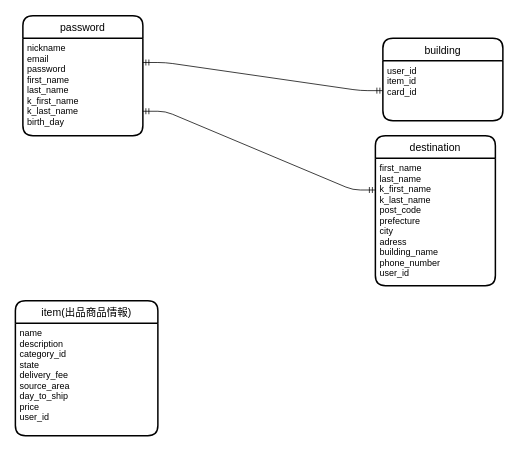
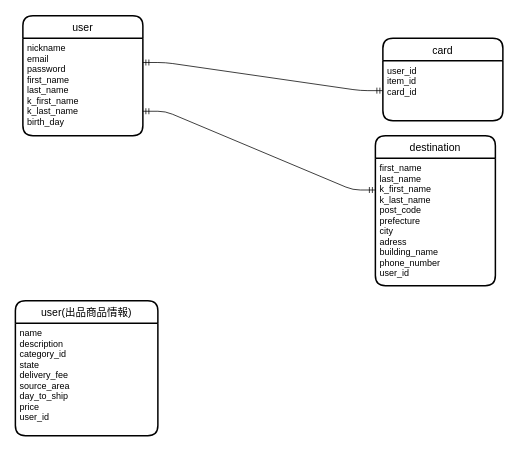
(83, 27) -> (83, 27)
(443, 50) -> (443, 50)
(86, 312) -> (86, 312)
